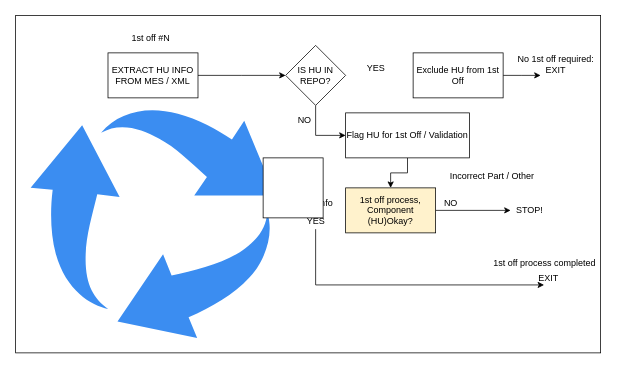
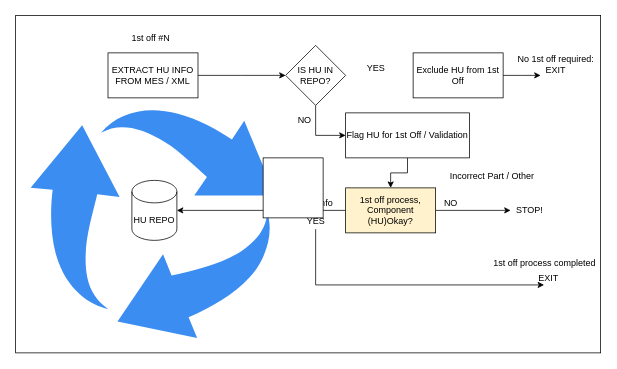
none -> (154, 210)
none -> (223, 210)
